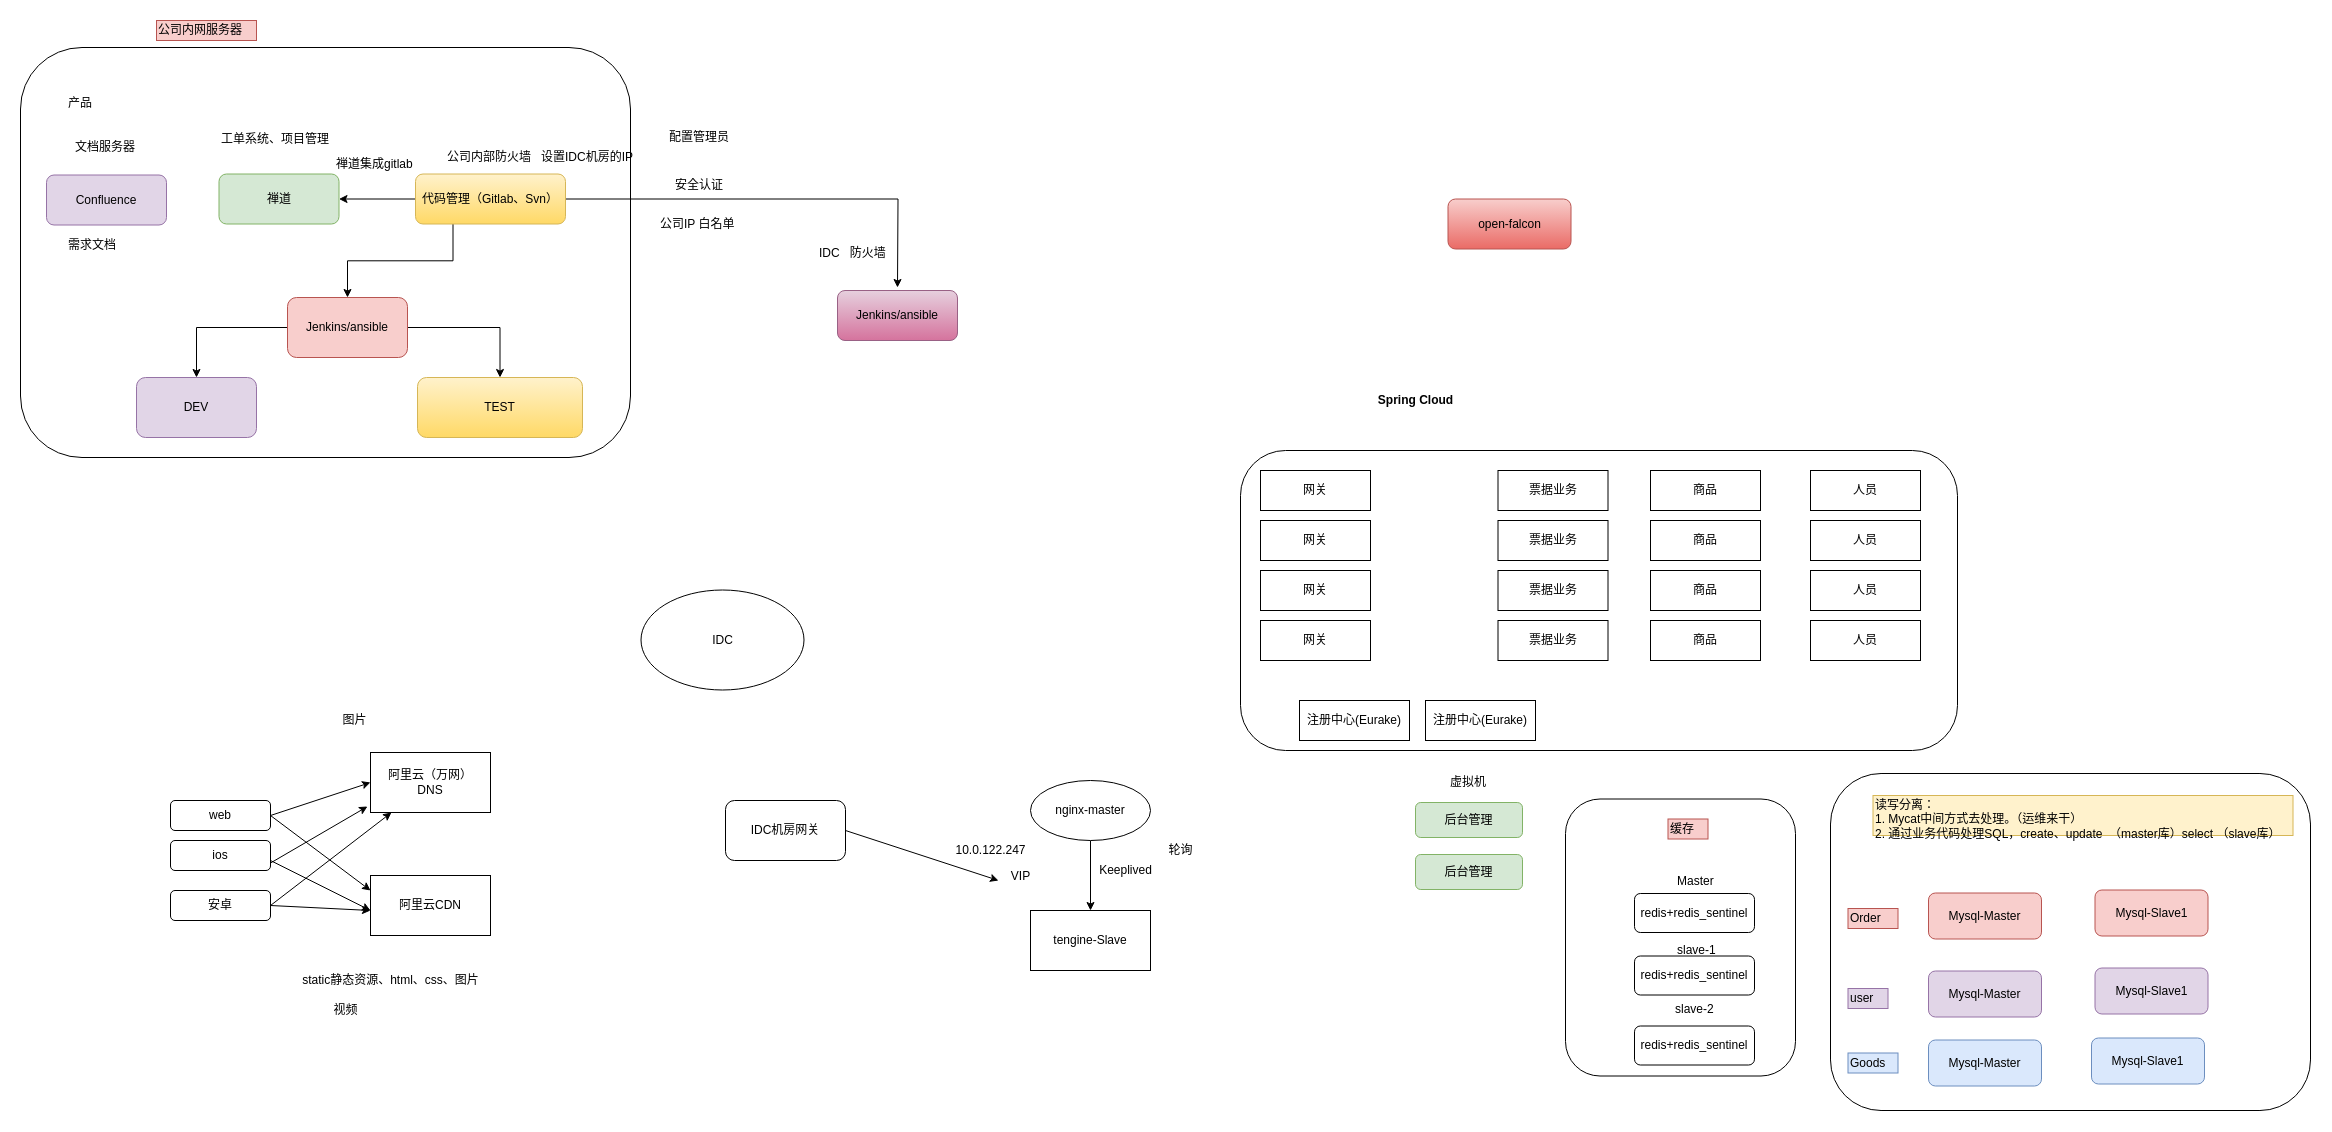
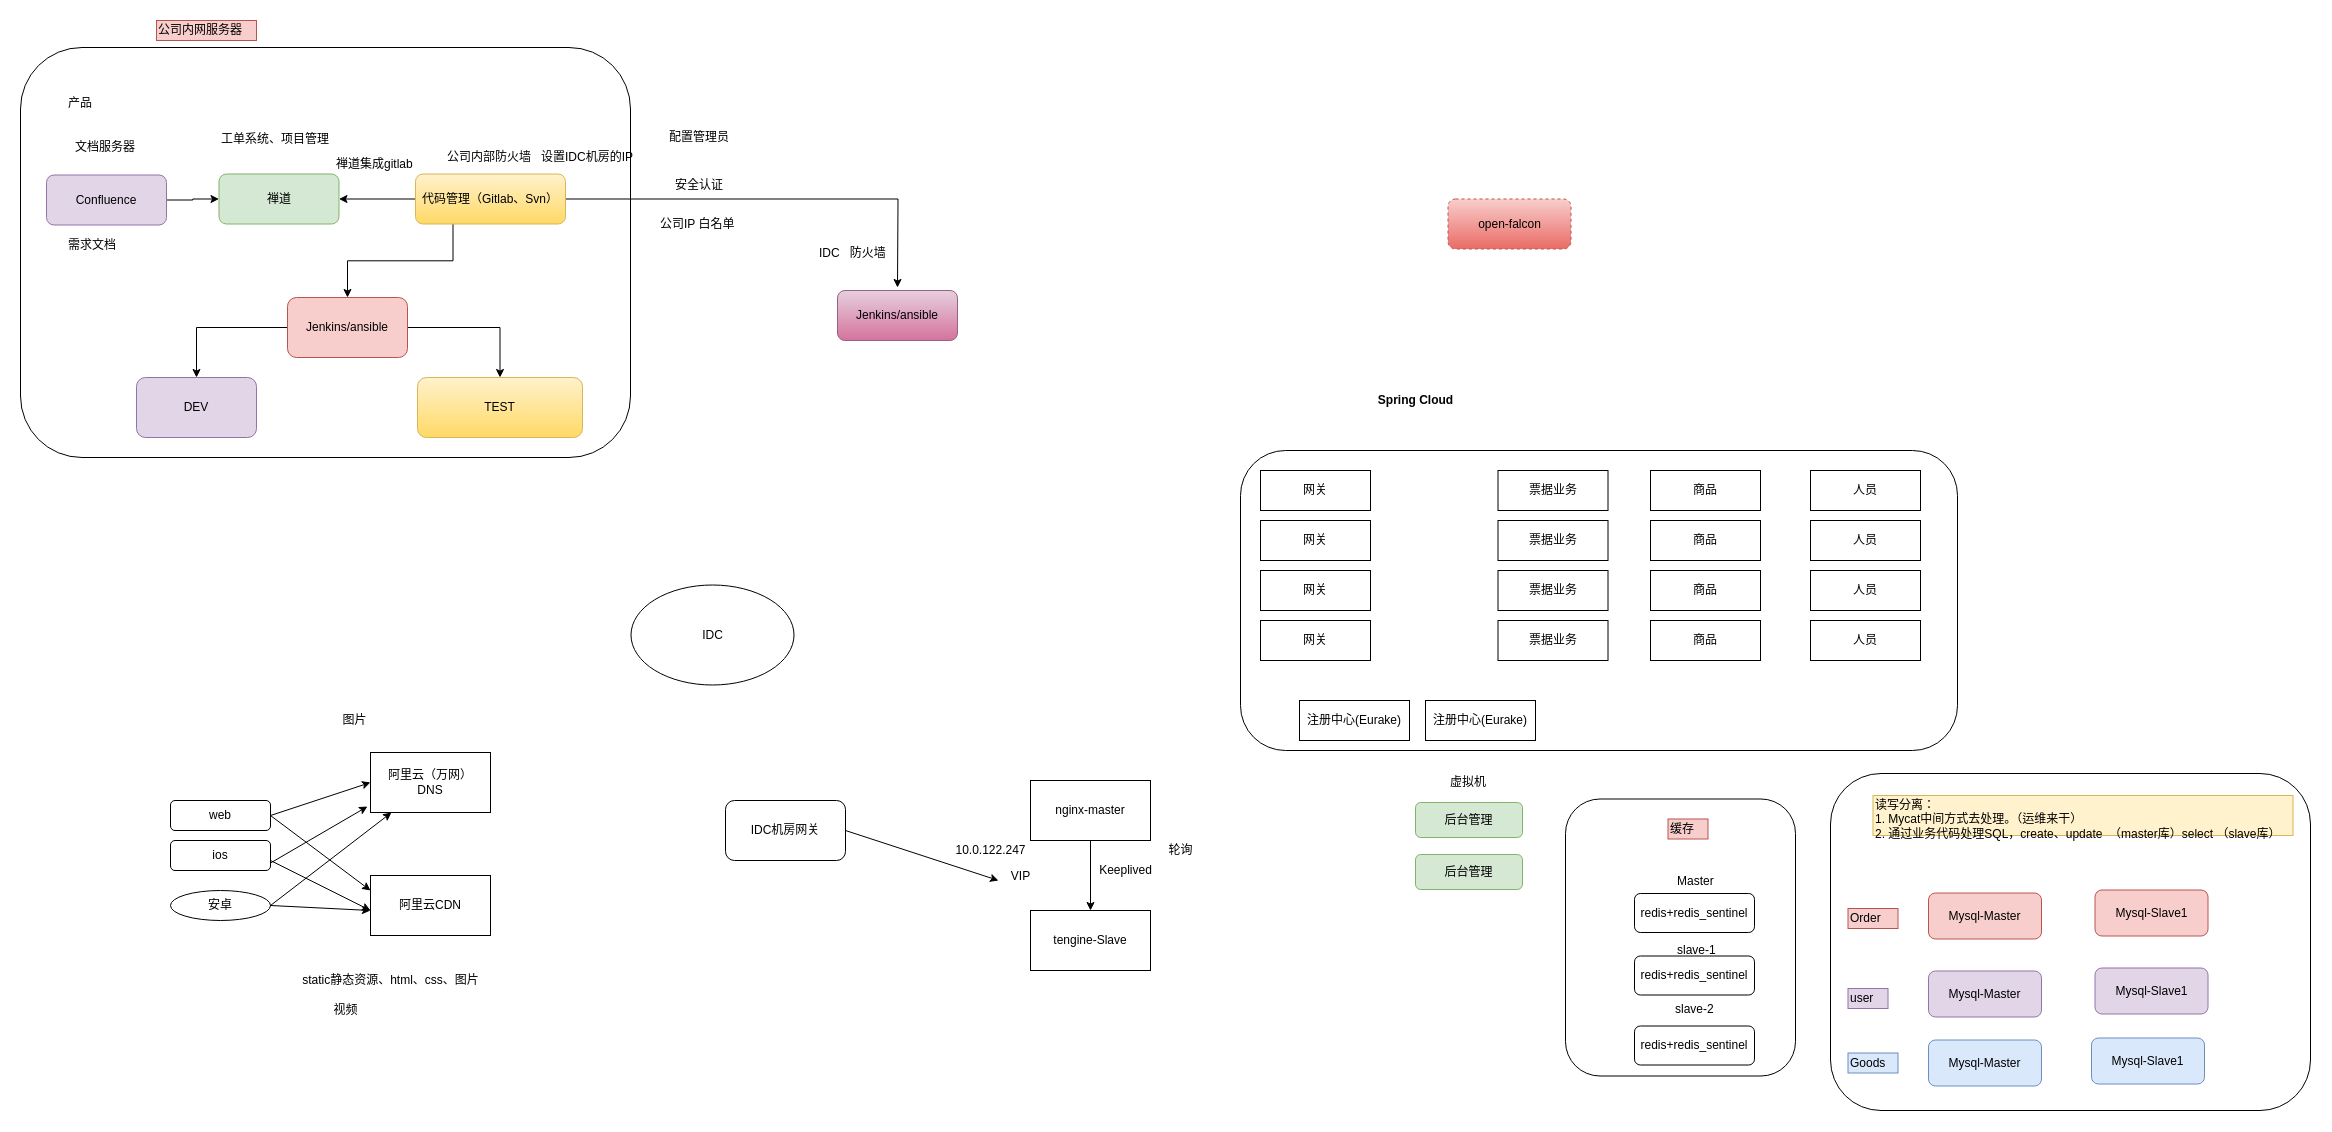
none -> (190, 200)
(1510, 224) -> (1510, 224)
(723, 640) -> (713, 635)
(1091, 811) -> (1091, 811)
(221, 906) -> (221, 906)
